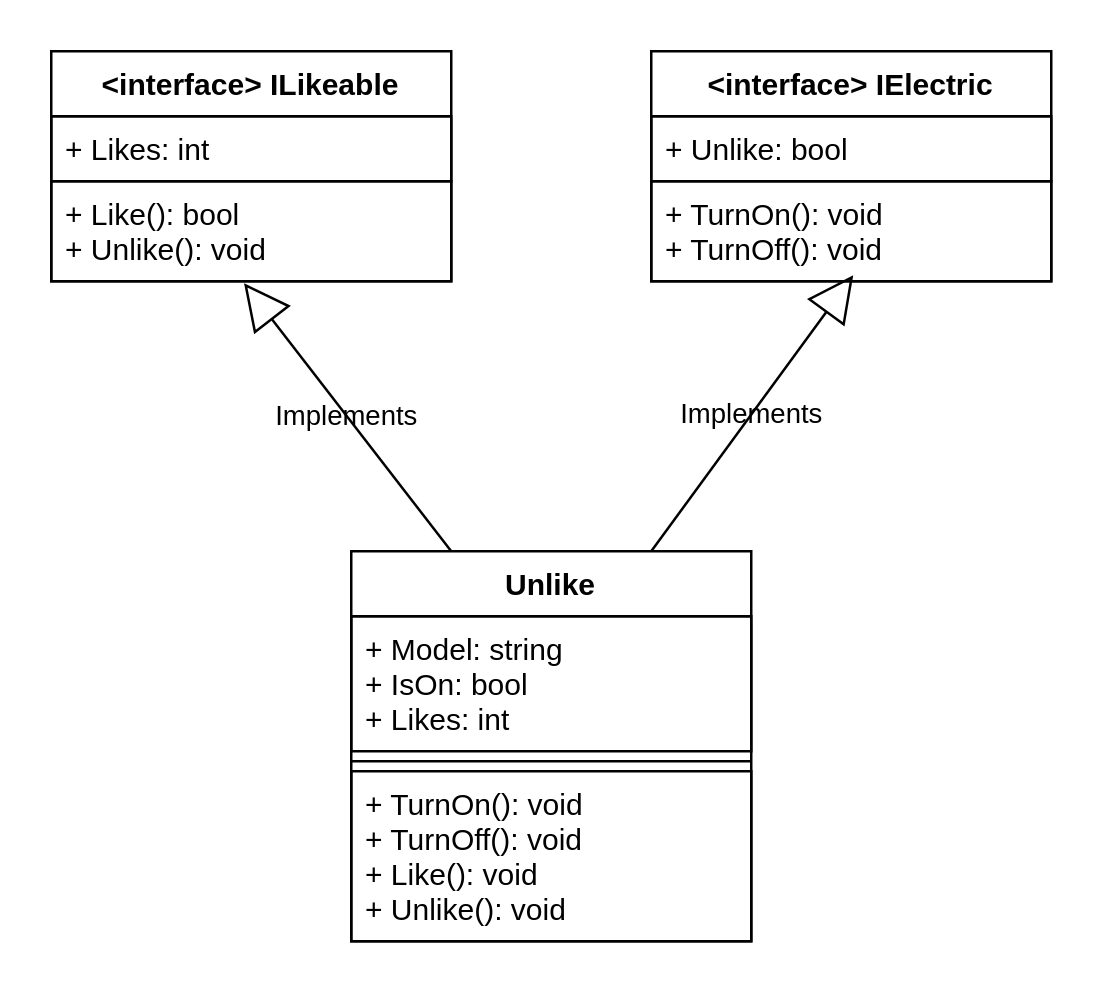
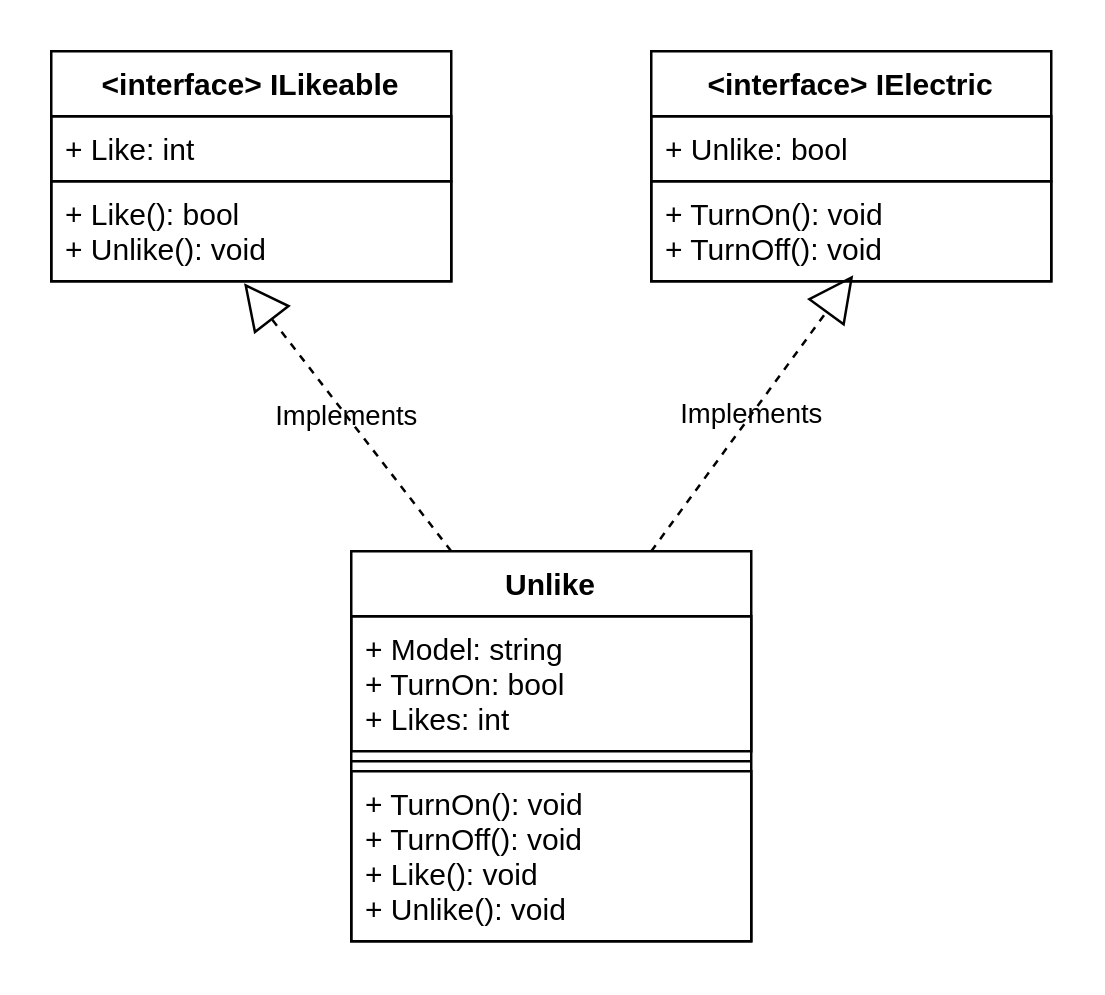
(146, 150) -> (138, 150)
(740, 430) -> (740, 430)
(361, 435) -> (361, 435)
(472, 650) -> (472, 650)
